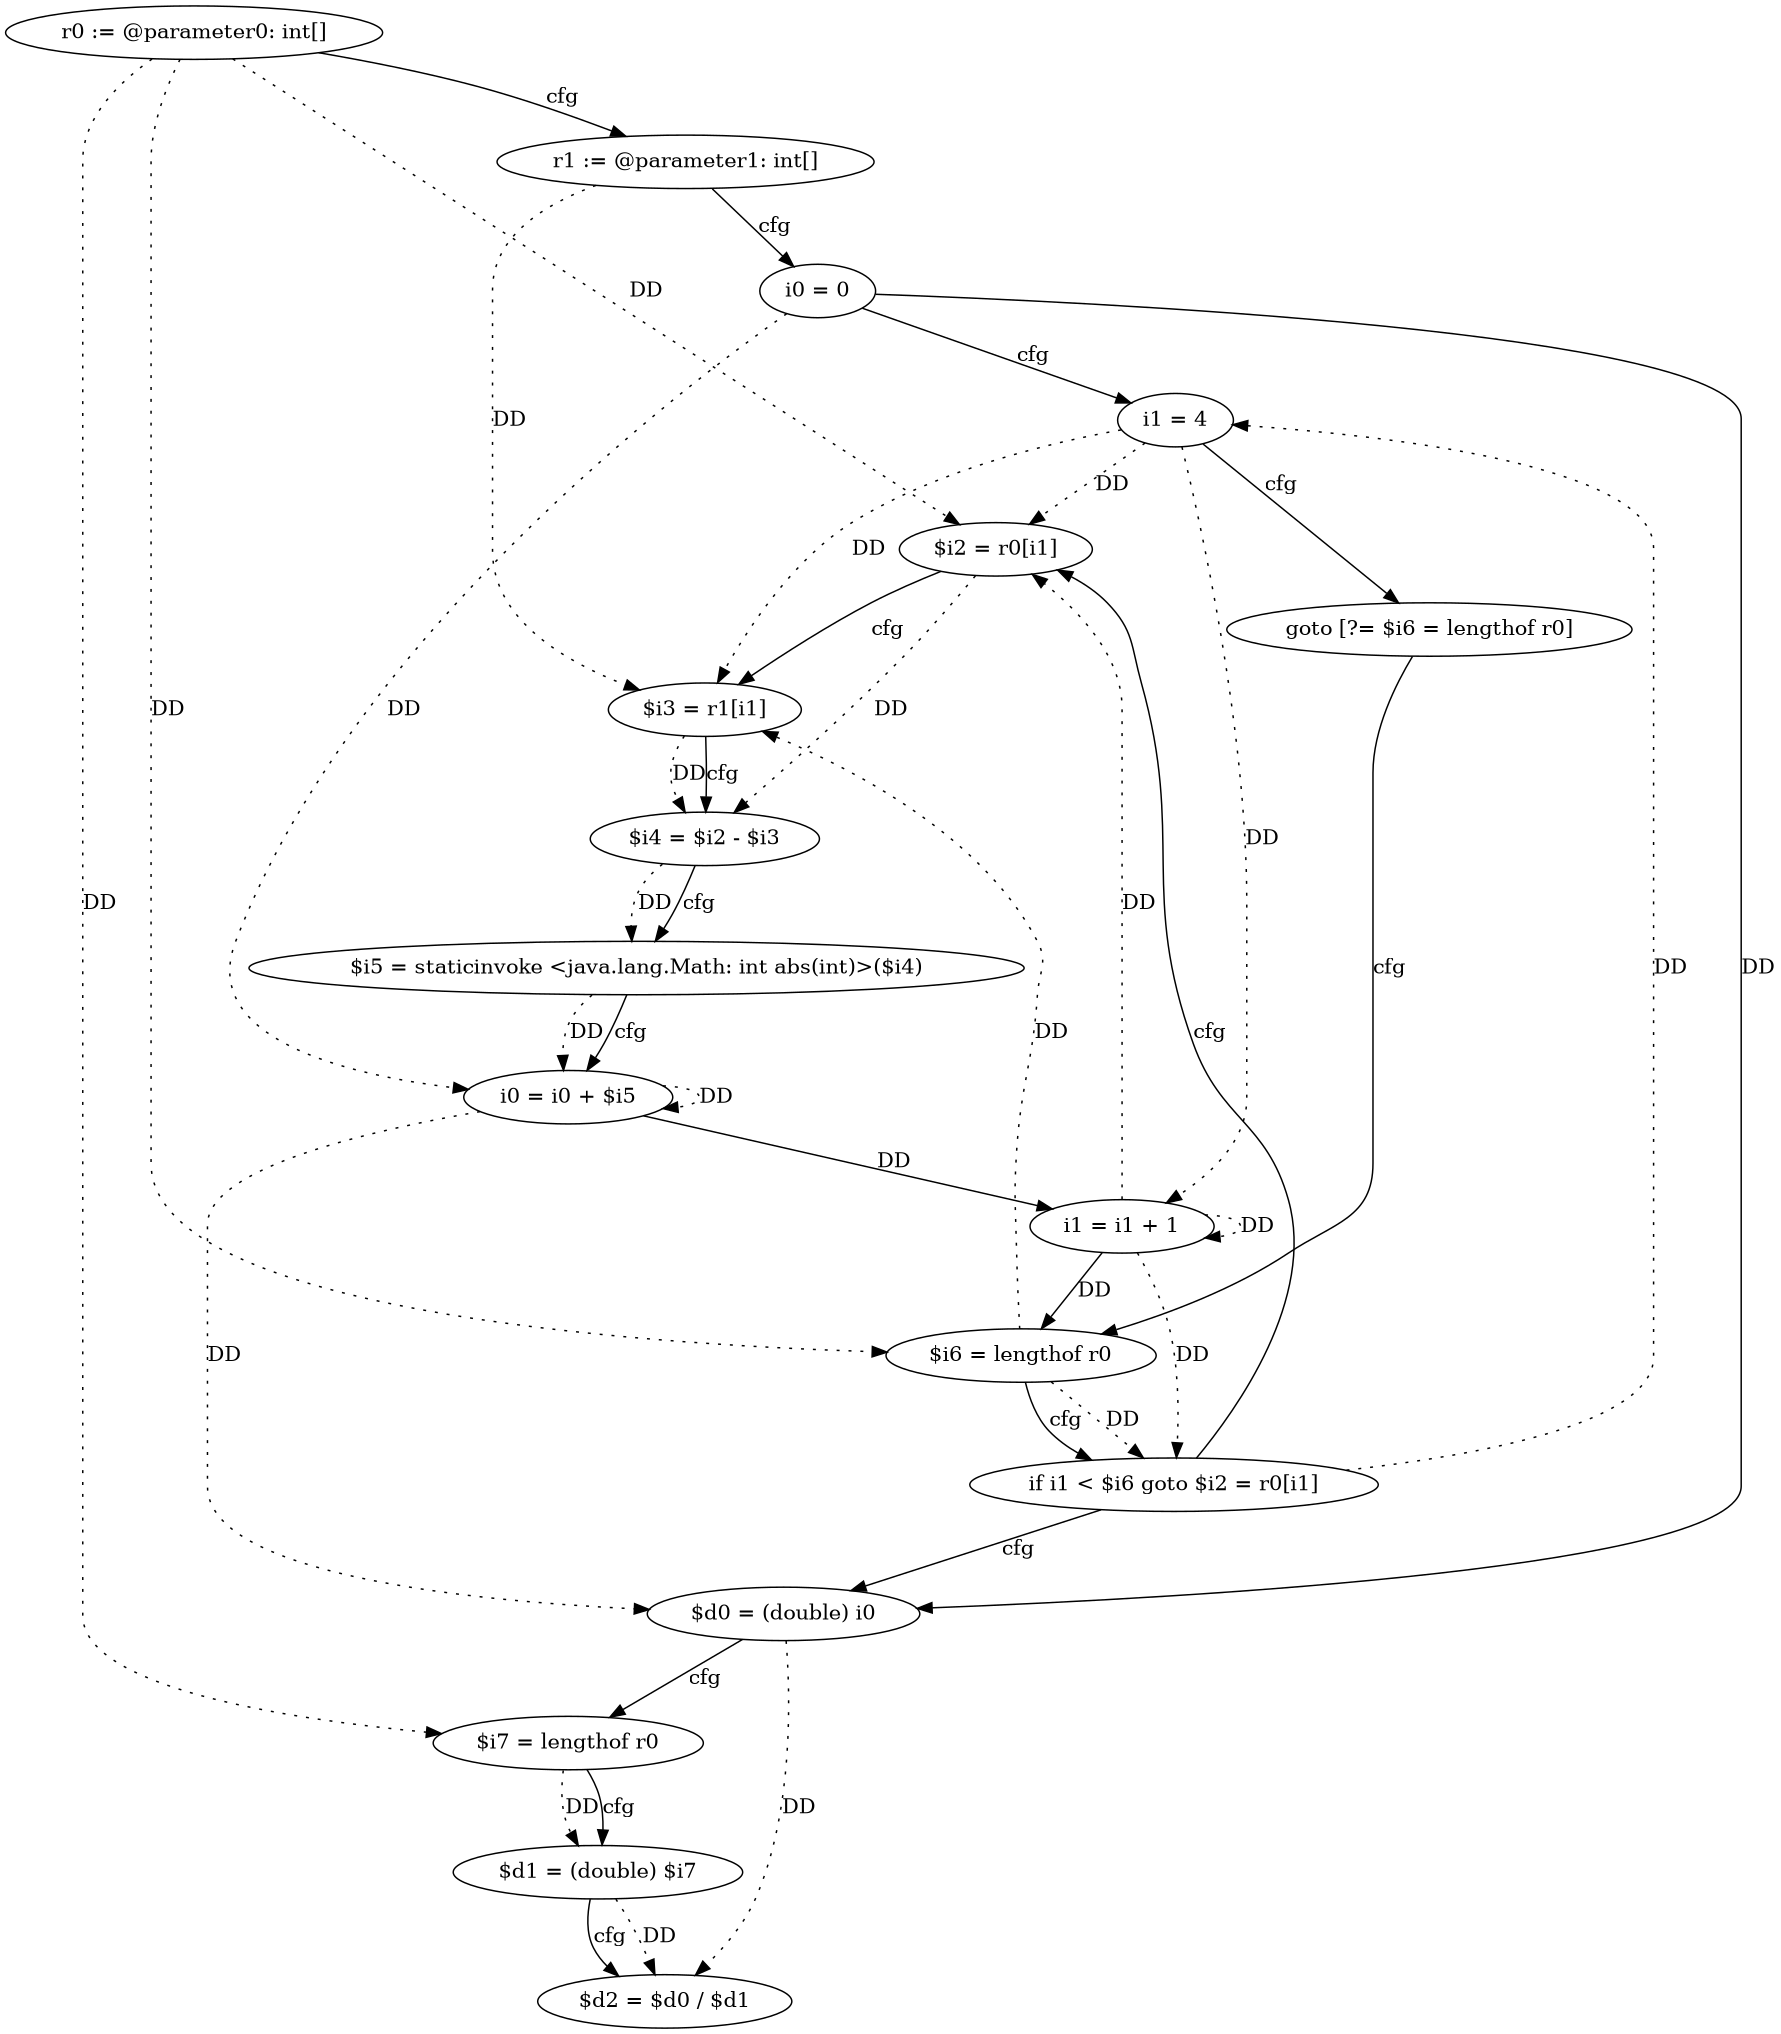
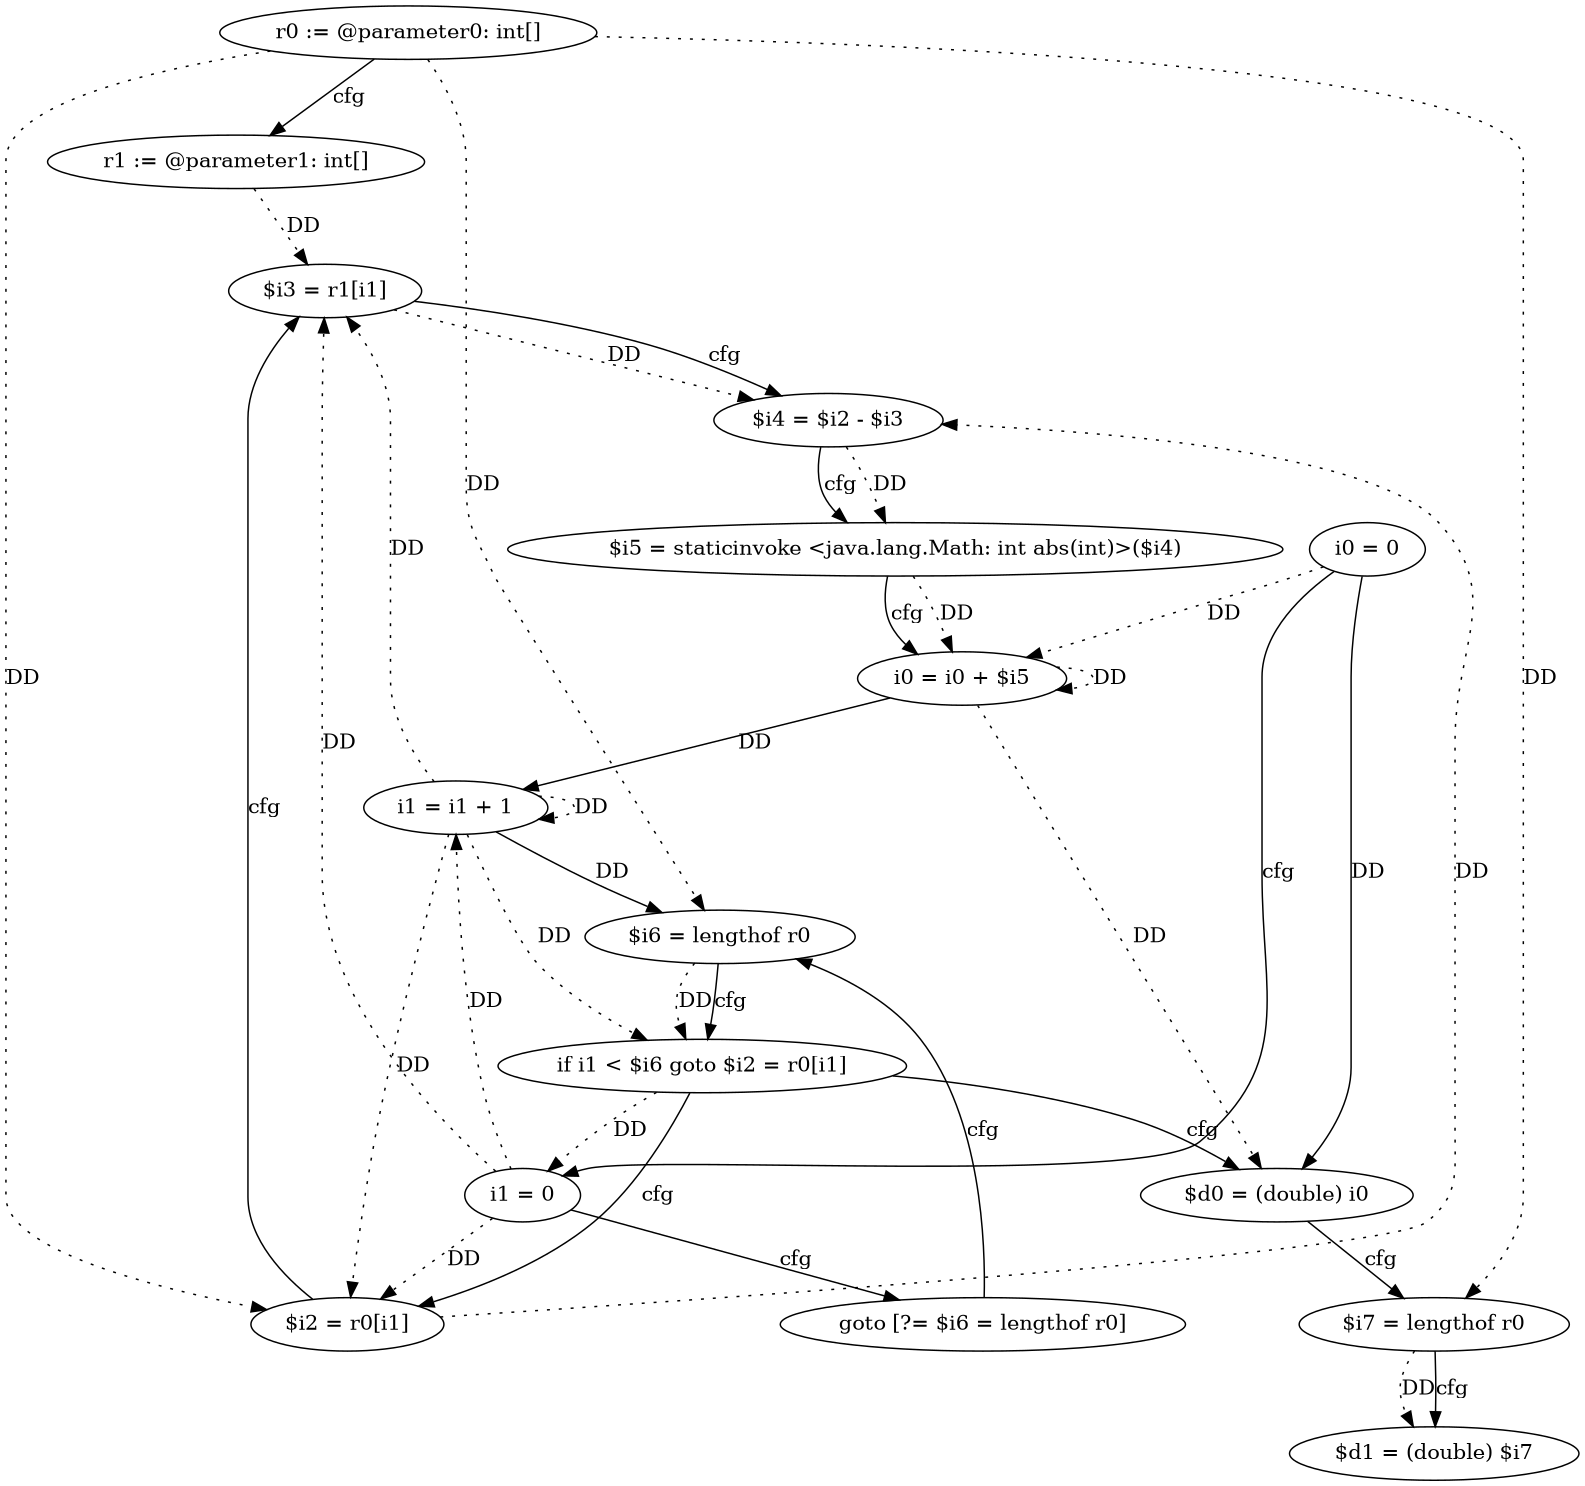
(748, 222) -> none
(1176, 420) -> (523, 1195)
(1042, 967) -> (390, 557)
(665, 2001) -> none
